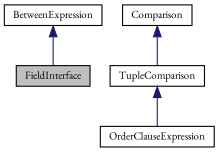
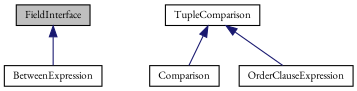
(53, 51) -> (53, 51)
(157, 51) -> (196, 51)
